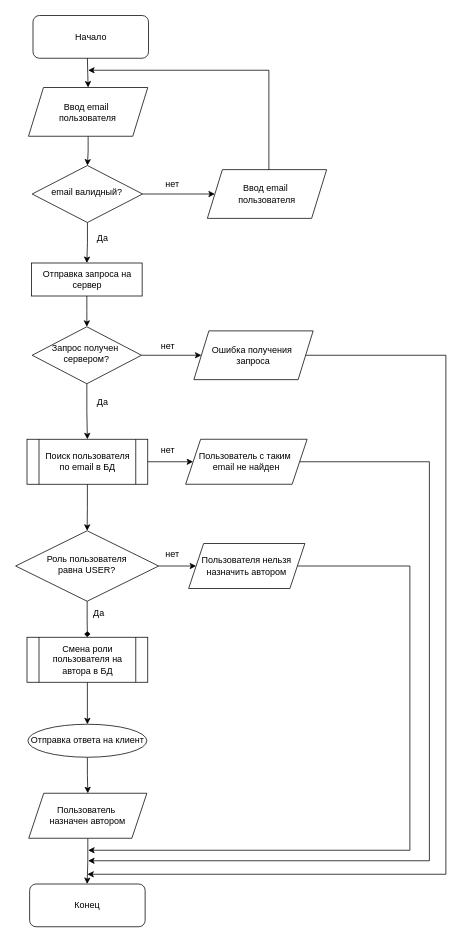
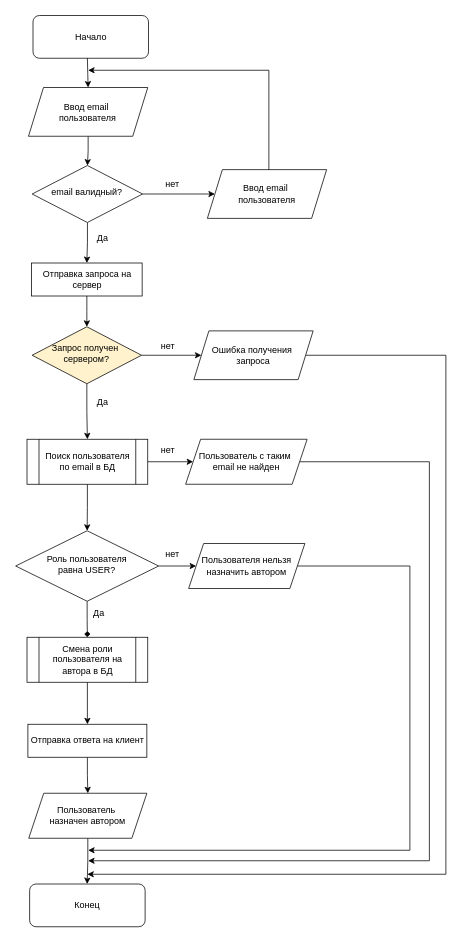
(87, 355) -> (87, 355)
(87, 741) -> (87, 741)
